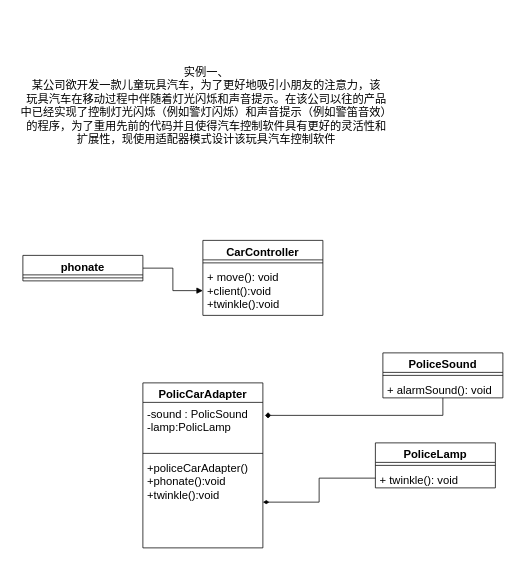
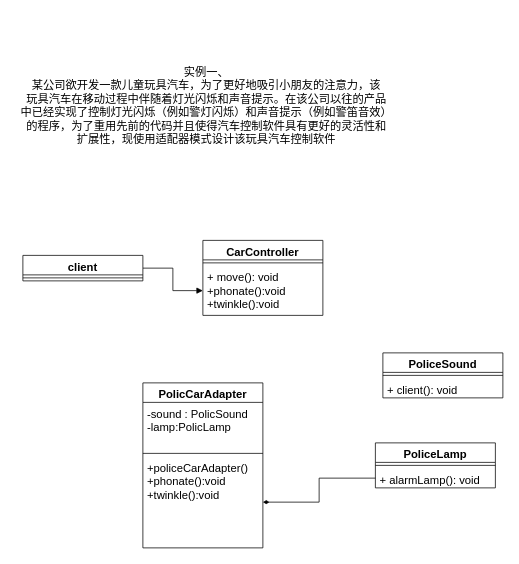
(83, 267) -> (83, 267)
(245, 278) -> (245, 278)
(443, 390) -> (429, 390)
(359, 415) -> none
(424, 480) -> (432, 480)
